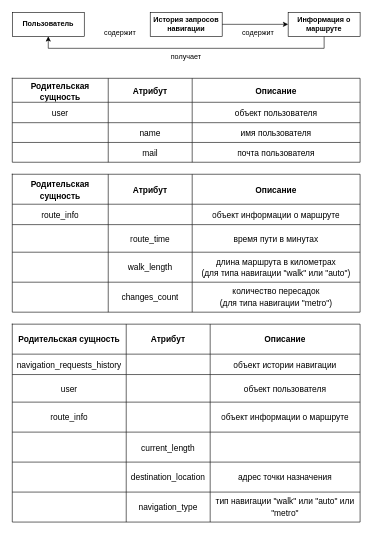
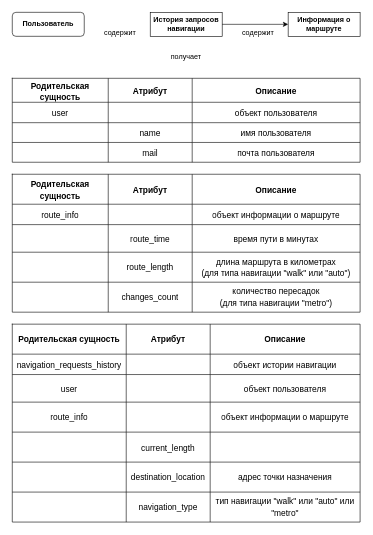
(48, 24) -> (48, 24)
(324, 48) -> none
(150, 267) -> (150, 267)
